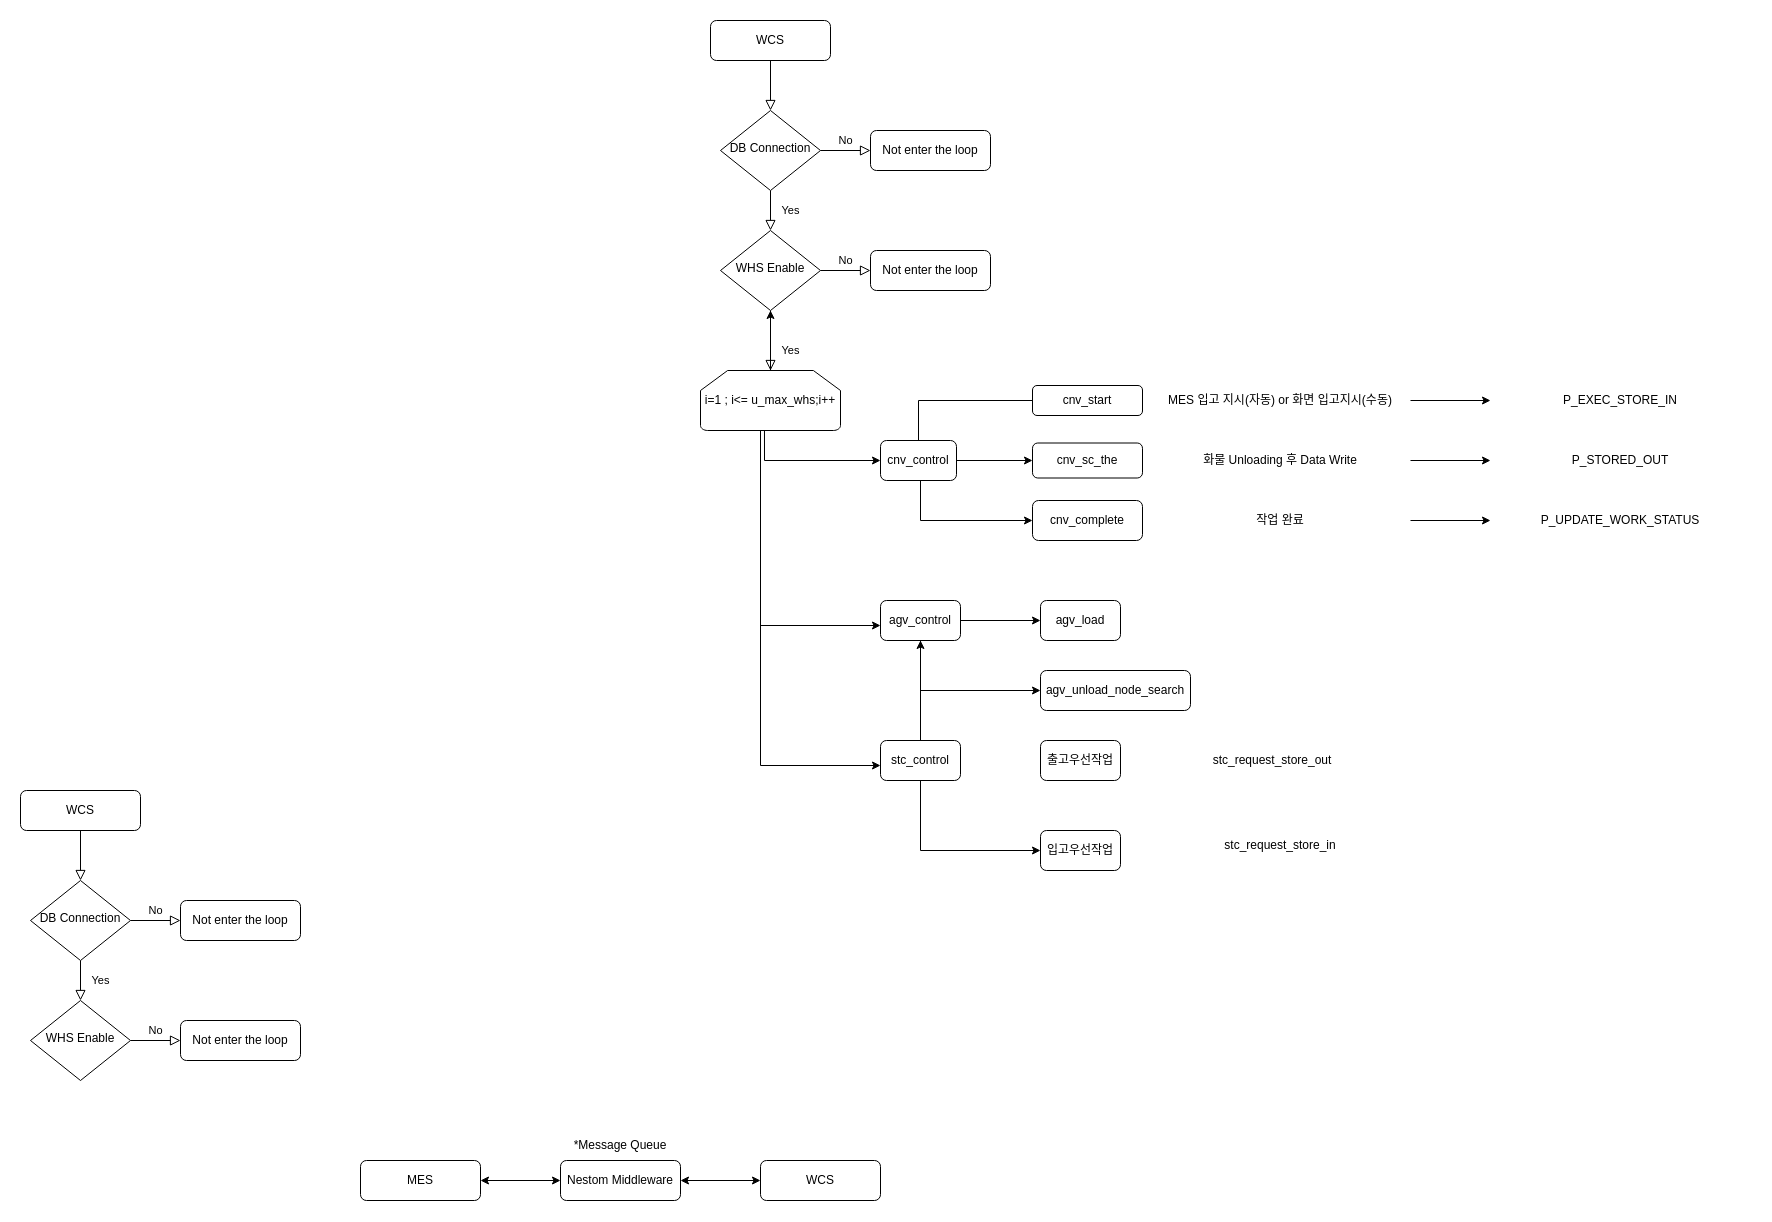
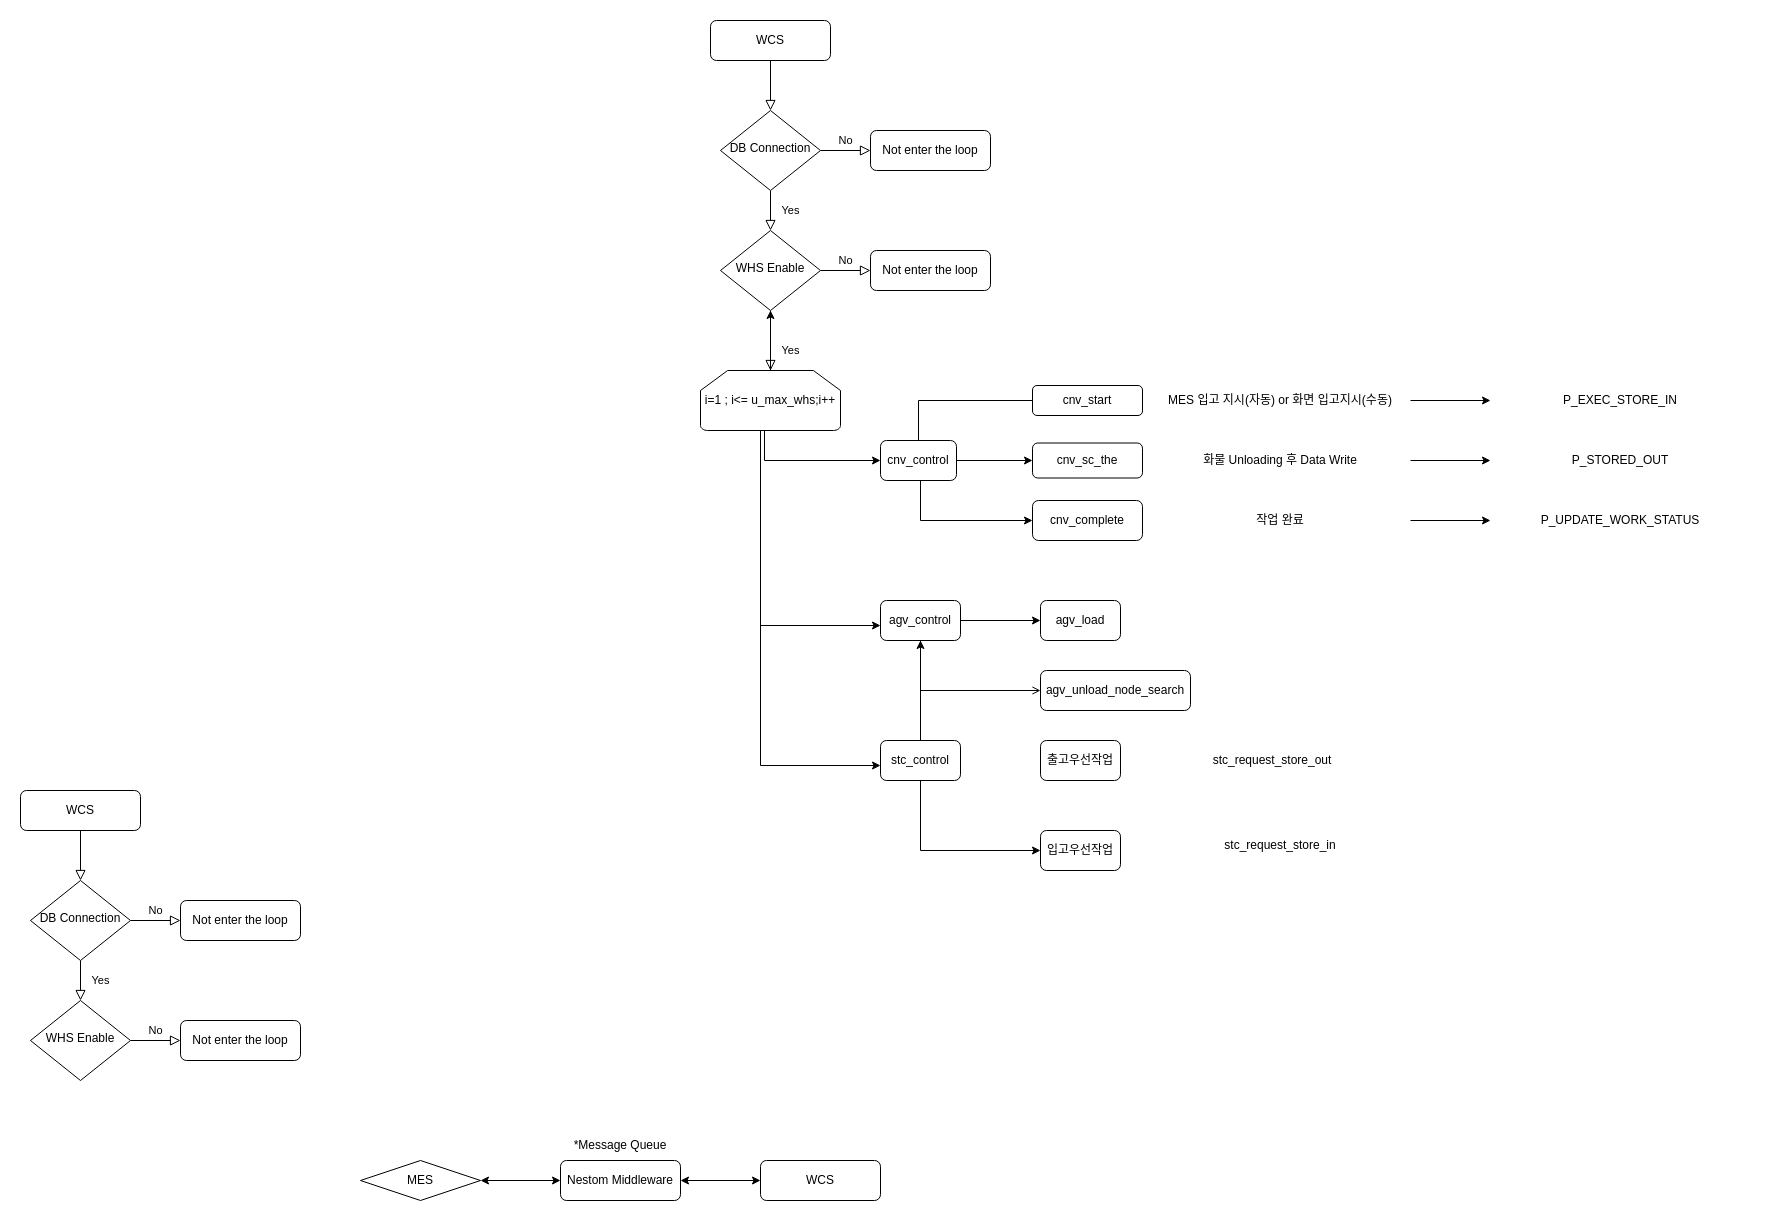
(1032, 691) -> (1034, 691)
(421, 1181) -> (421, 1181)
